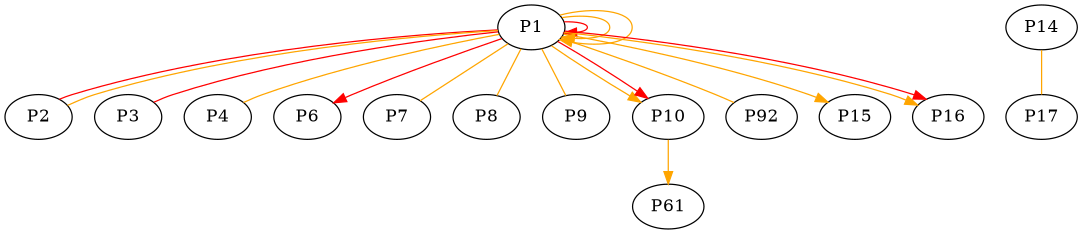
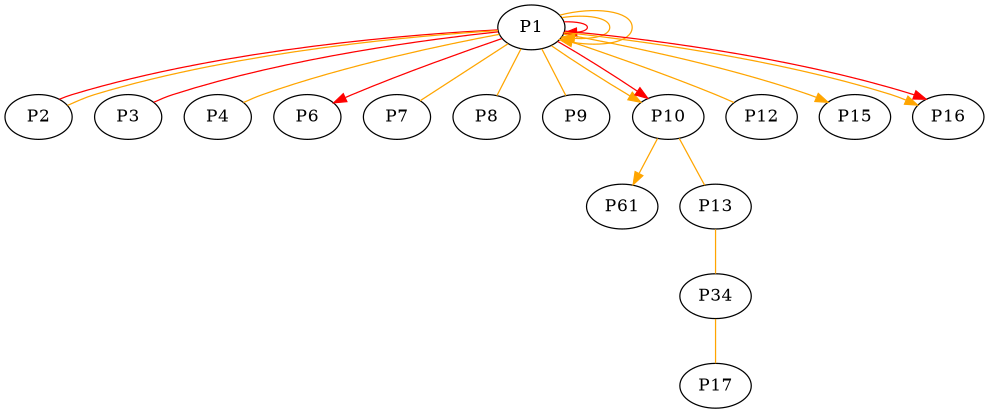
(1042, 27) -> (716, 296)
(762, 117) -> (762, 117)
none -> (716, 207)
